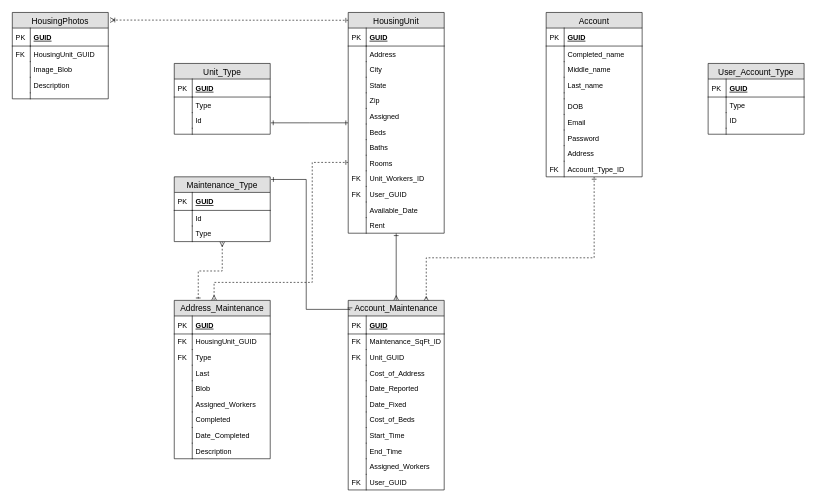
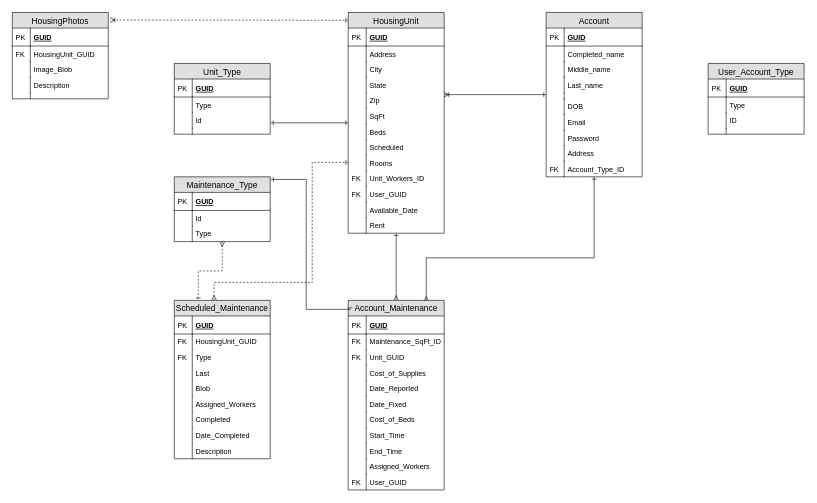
none -> (496, 94)
(385, 116) -> (378, 116)
(380, 148) -> (387, 148)
(528, 258) -> (528, 258)
(222, 309) -> (222, 309)
(400, 373) -> (400, 373)
